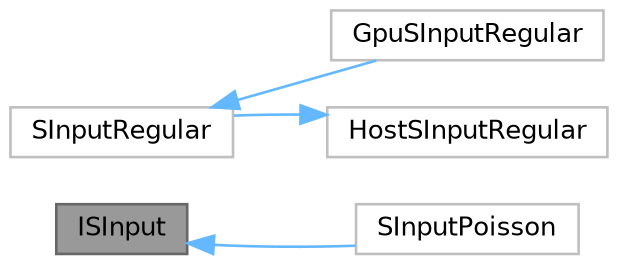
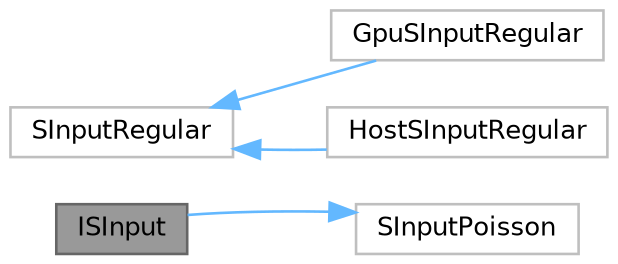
(267, 115) -> (293, 150)
(285, 247) -> (258, 212)
